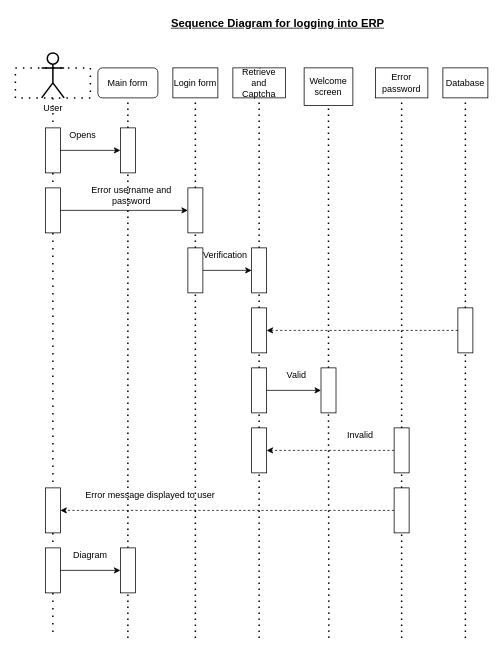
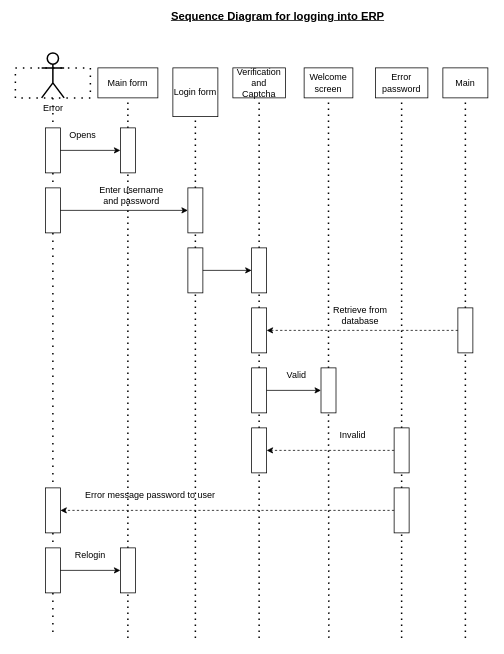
(278, 23) -> (278, 15)
(128, 83) -> (128, 83)
(195, 83) -> (195, 92)
(259, 83) -> (259, 83)
(465, 83) -> (465, 83)
(329, 87) -> (329, 83)
(53, 109) -> (53, 109)
(132, 195) -> (132, 195)
(225, 255) -> none
none -> (360, 315)
(360, 435) -> (353, 435)
(150, 495) -> (150, 495)
(90, 555) -> (90, 555)
